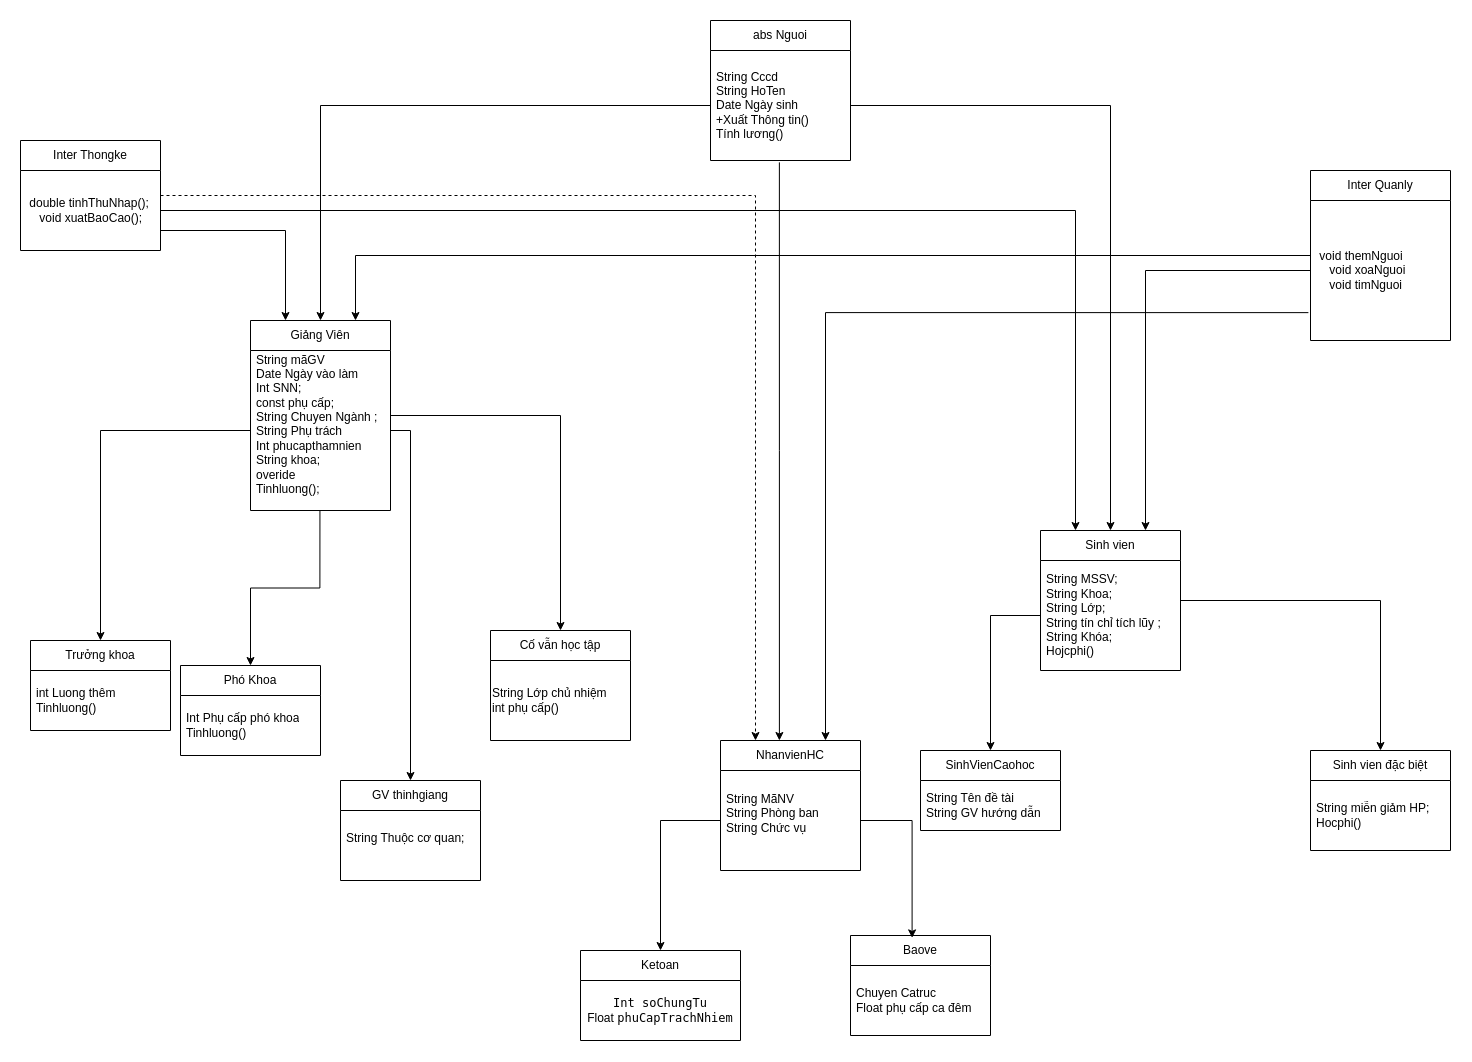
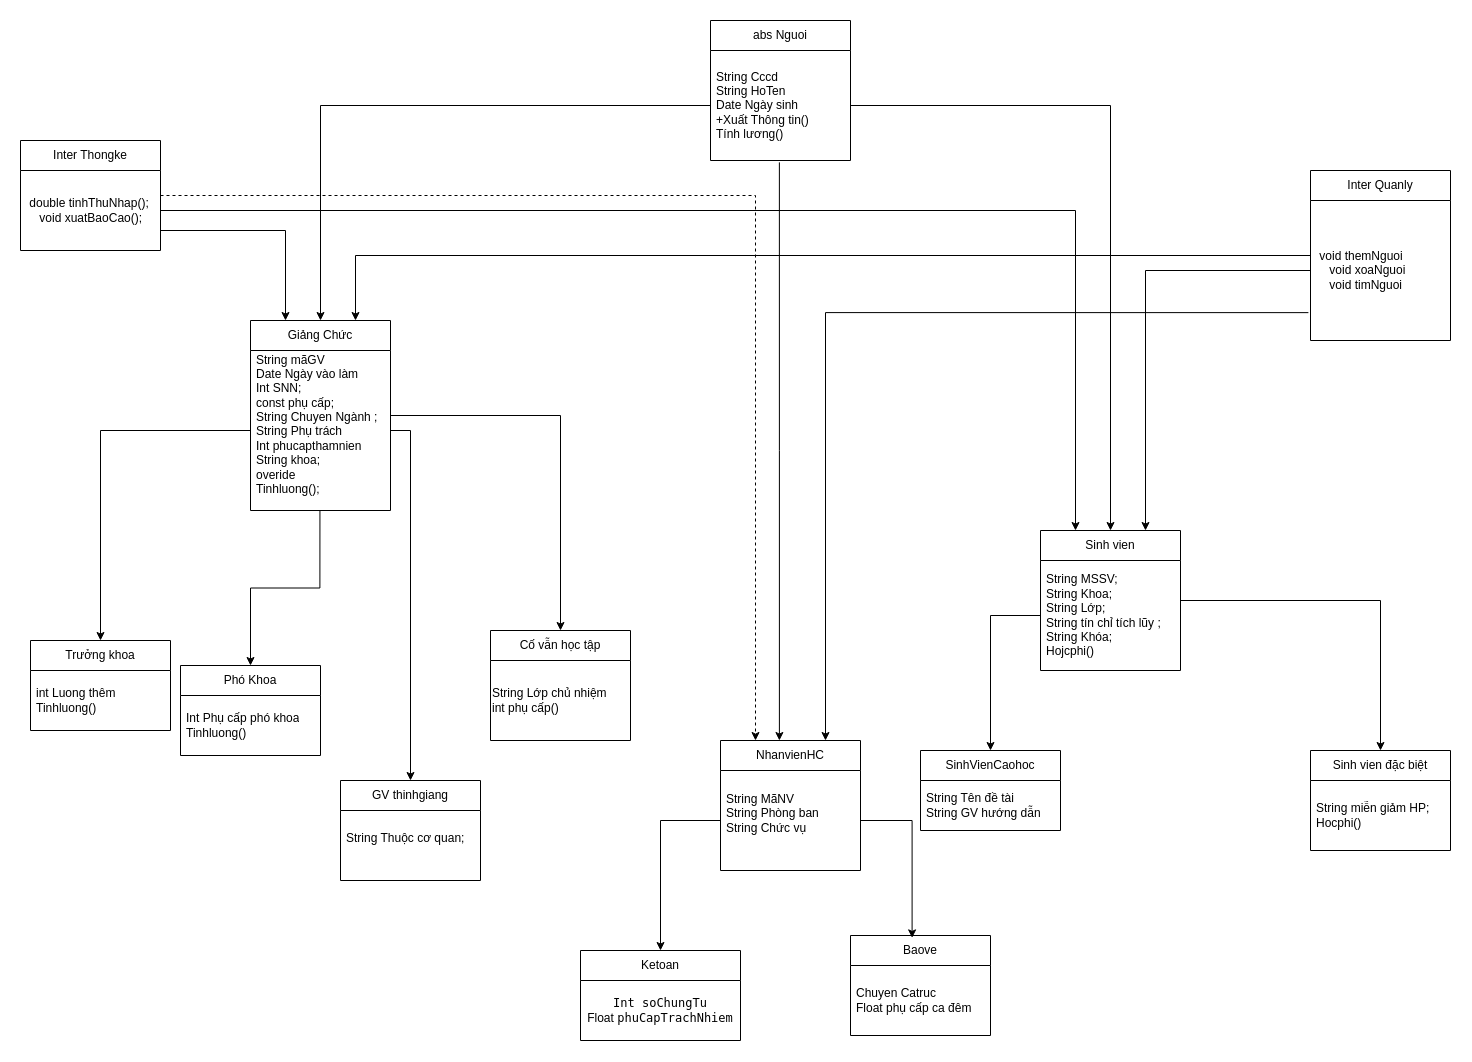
(321, 336) -> (321, 336)
